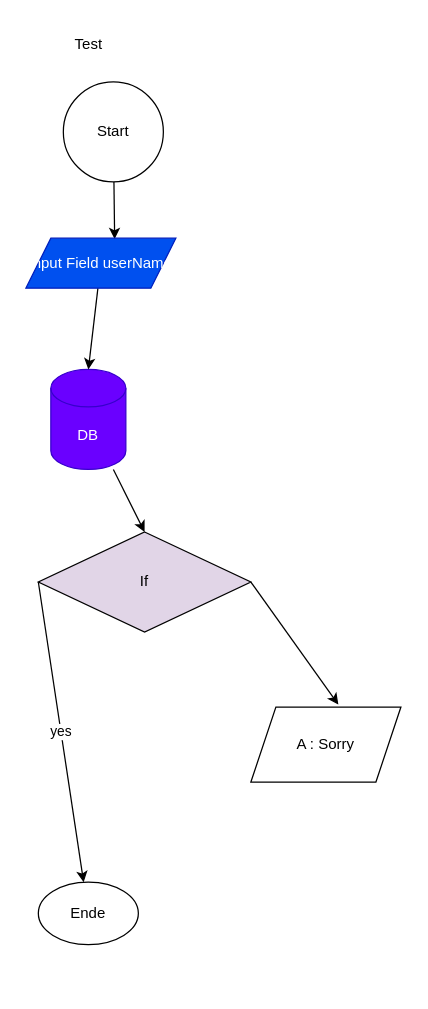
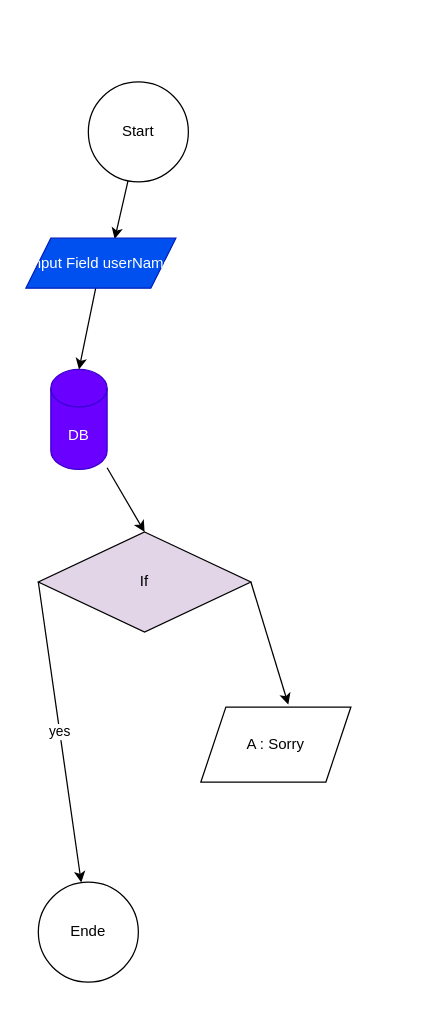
(88, 44) -> none
(113, 132) -> (138, 132)
(88, 419) -> (79, 419)
(326, 744) -> (276, 744)
(88, 913) -> (88, 932)
